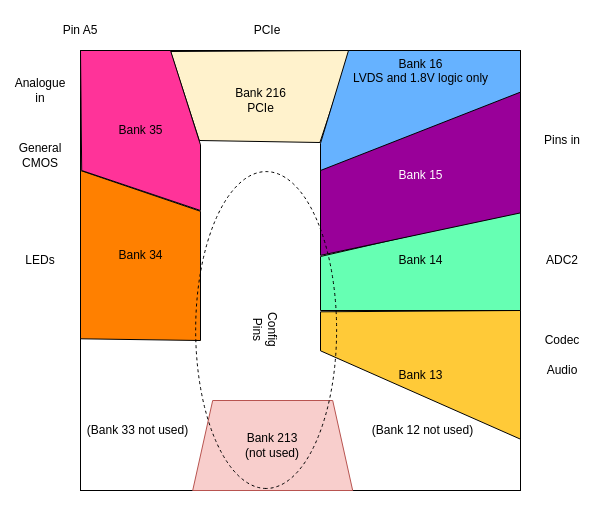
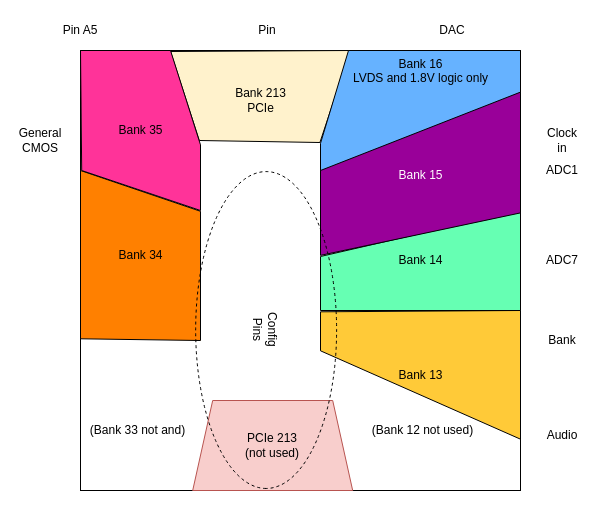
(268, 31) -> (268, 31)
none -> (453, 31)
(41, 91) -> none
(261, 101) -> (261, 101)
(563, 141) -> (563, 141)
(41, 156) -> (41, 141)
none -> (563, 171)
(41, 261) -> none
(563, 261) -> (563, 261)
(563, 341) -> (563, 341)
(563, 371) -> (563, 436)
(138, 431) -> (138, 431)
(273, 446) -> (273, 446)
